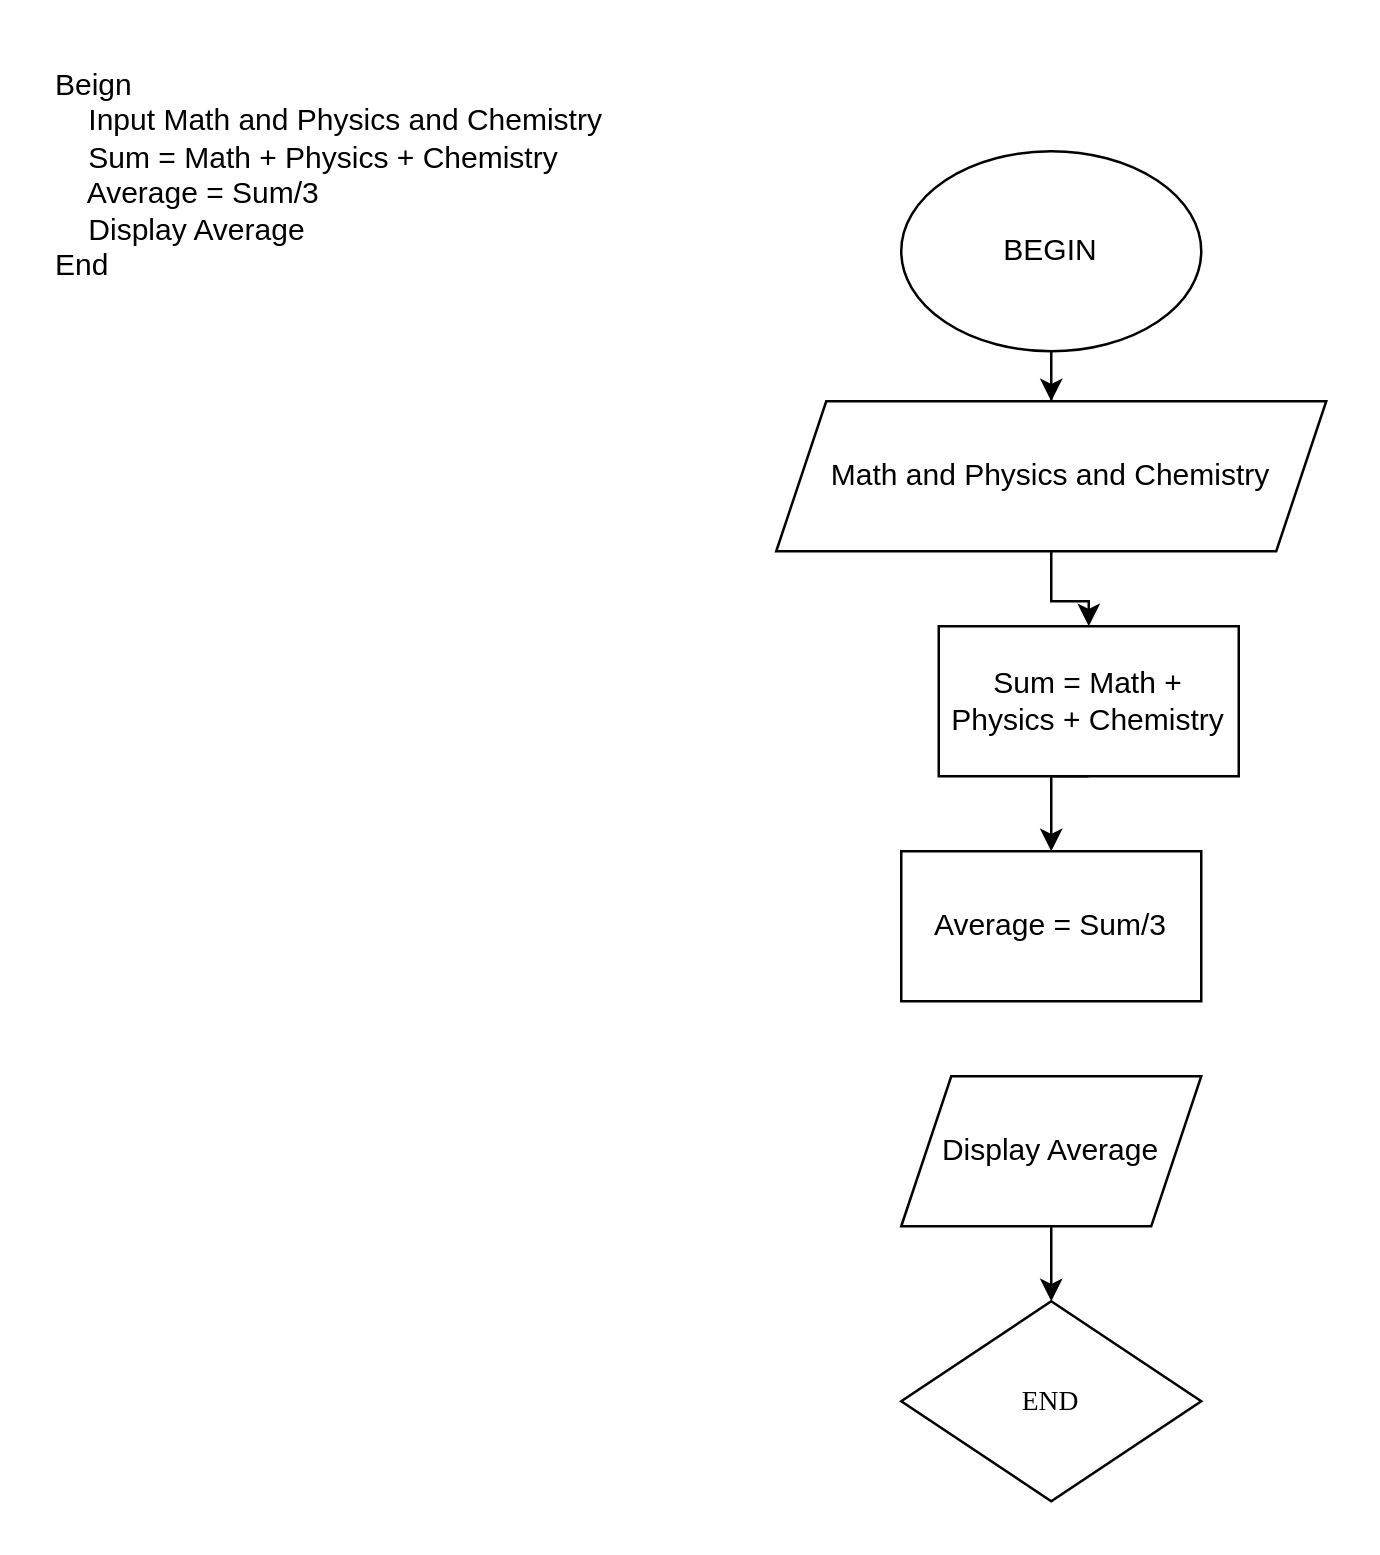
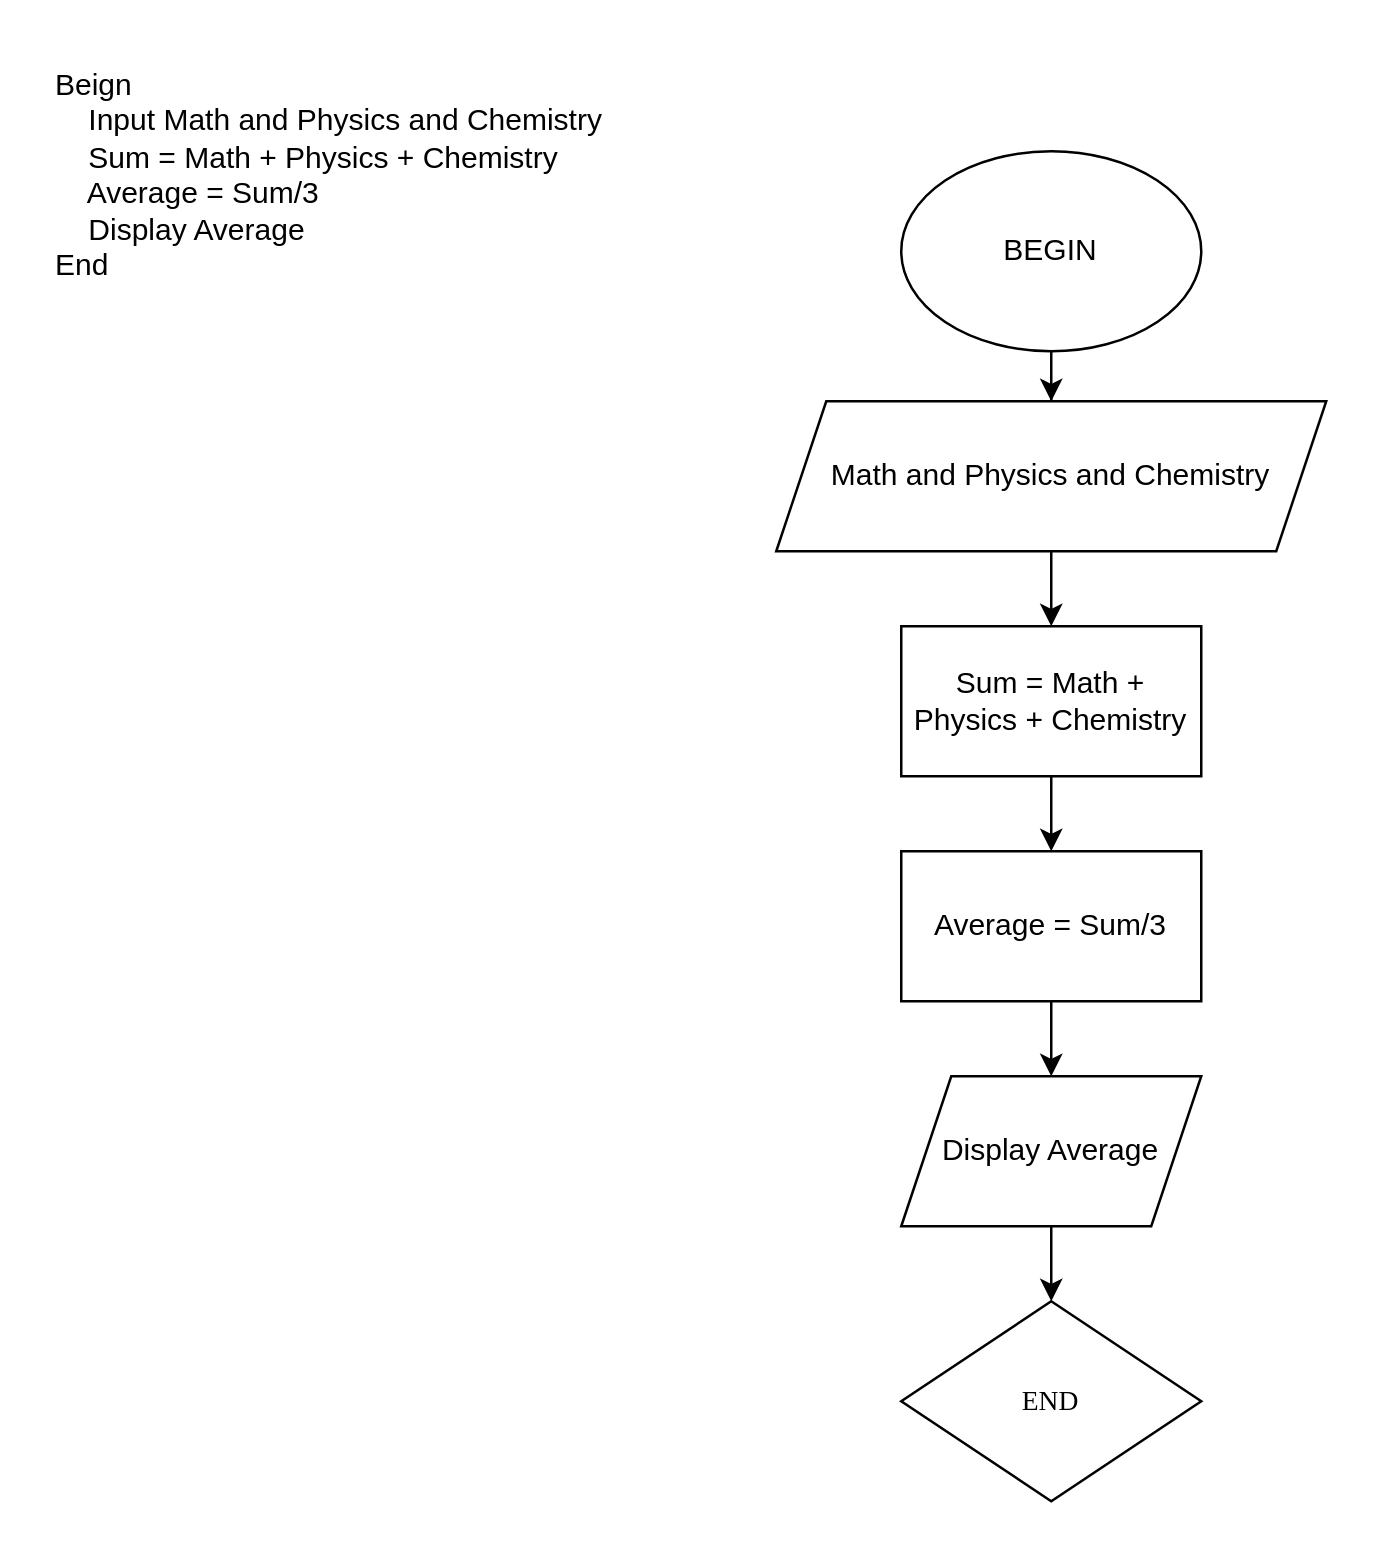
(1089, 701) -> (1051, 701)
none -> (1051, 1047)
